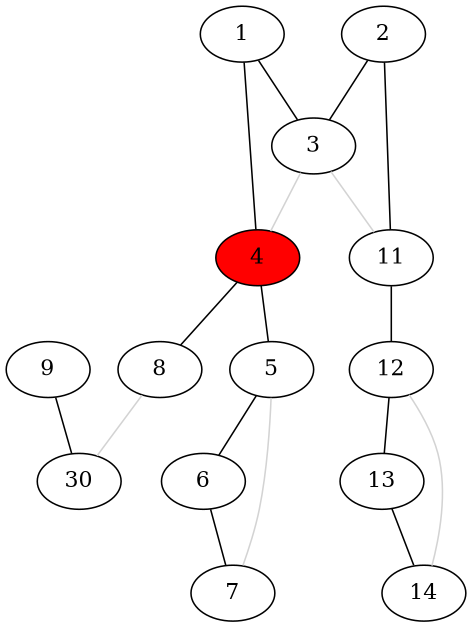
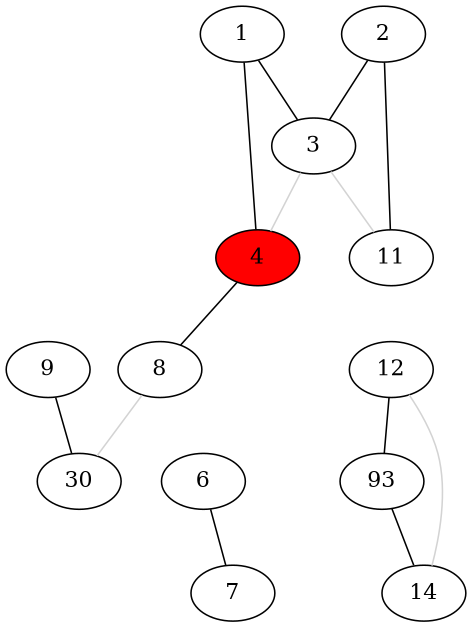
(391, 314) -> none
(272, 370) -> none
(382, 481) -> (382, 481)
